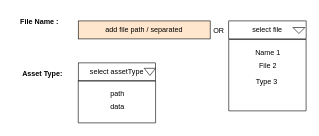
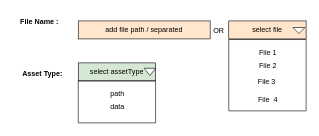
(268, 30) -> (268, 30)
(268, 53) -> (268, 53)
(117, 72) -> (117, 72)
(267, 81) -> (267, 81)
none -> (268, 99)
